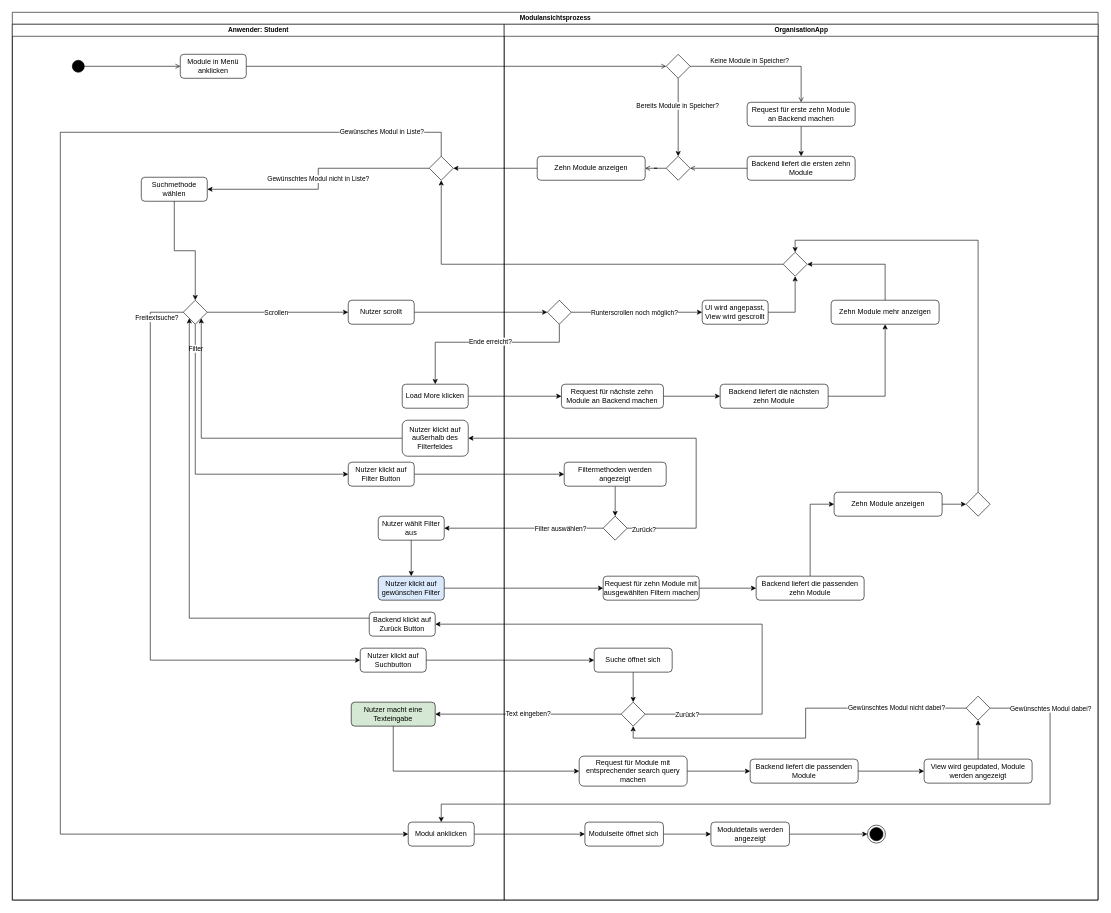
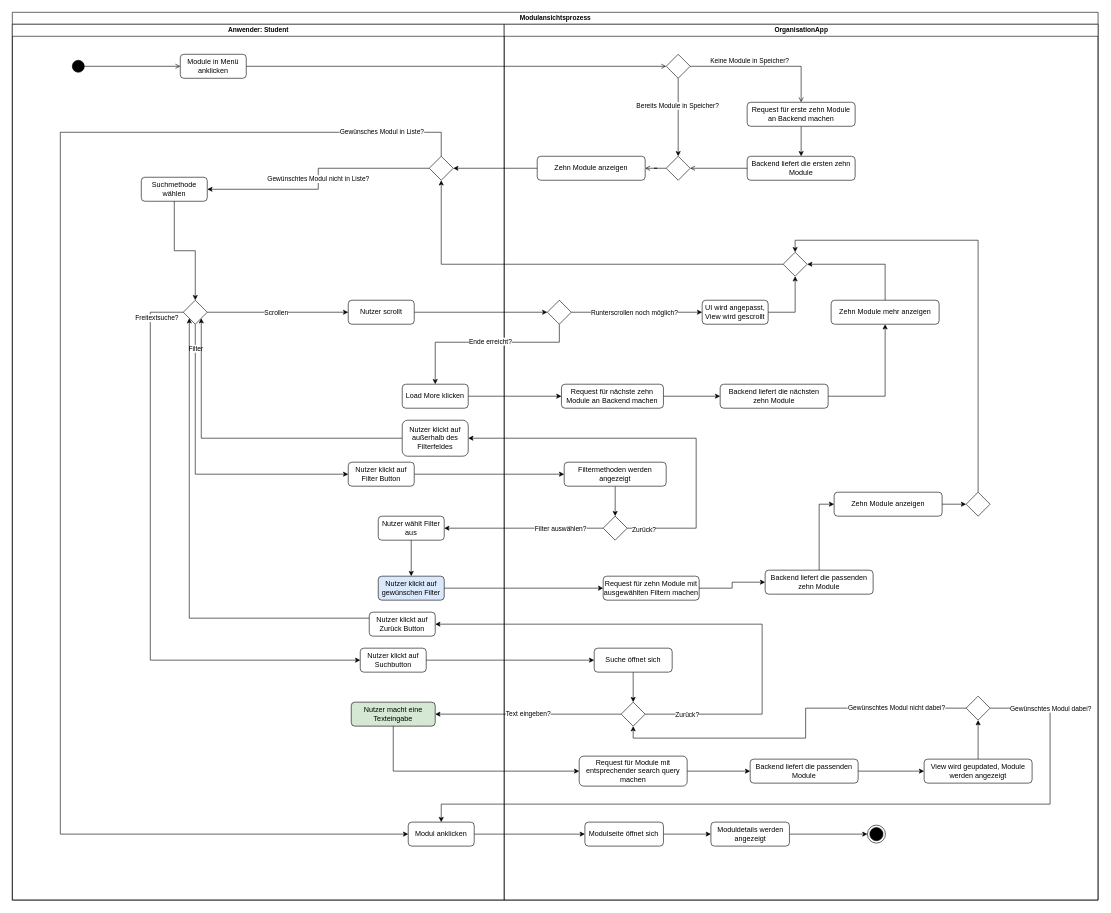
(810, 588) -> (819, 582)
(402, 624) -> (402, 624)
